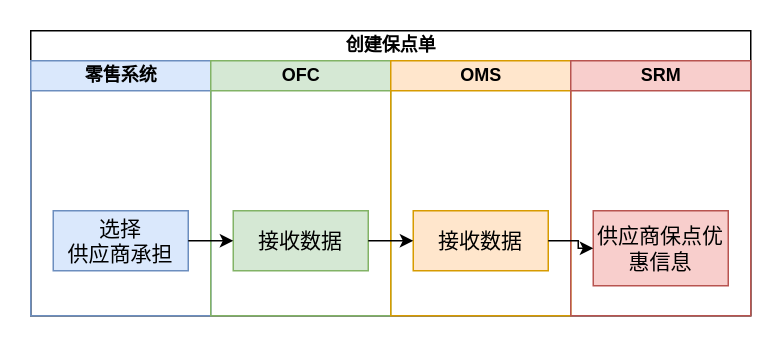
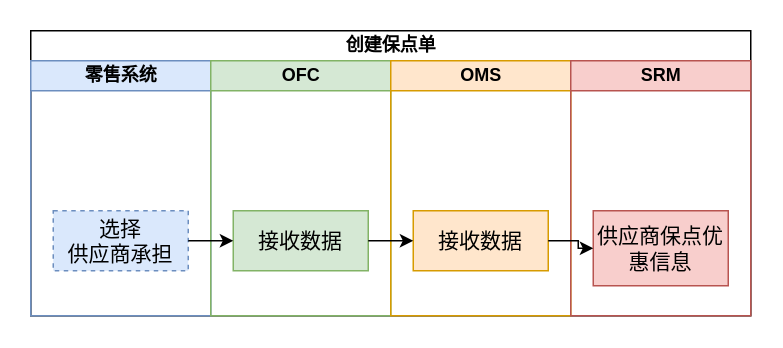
(121, 241) -> (121, 241)
